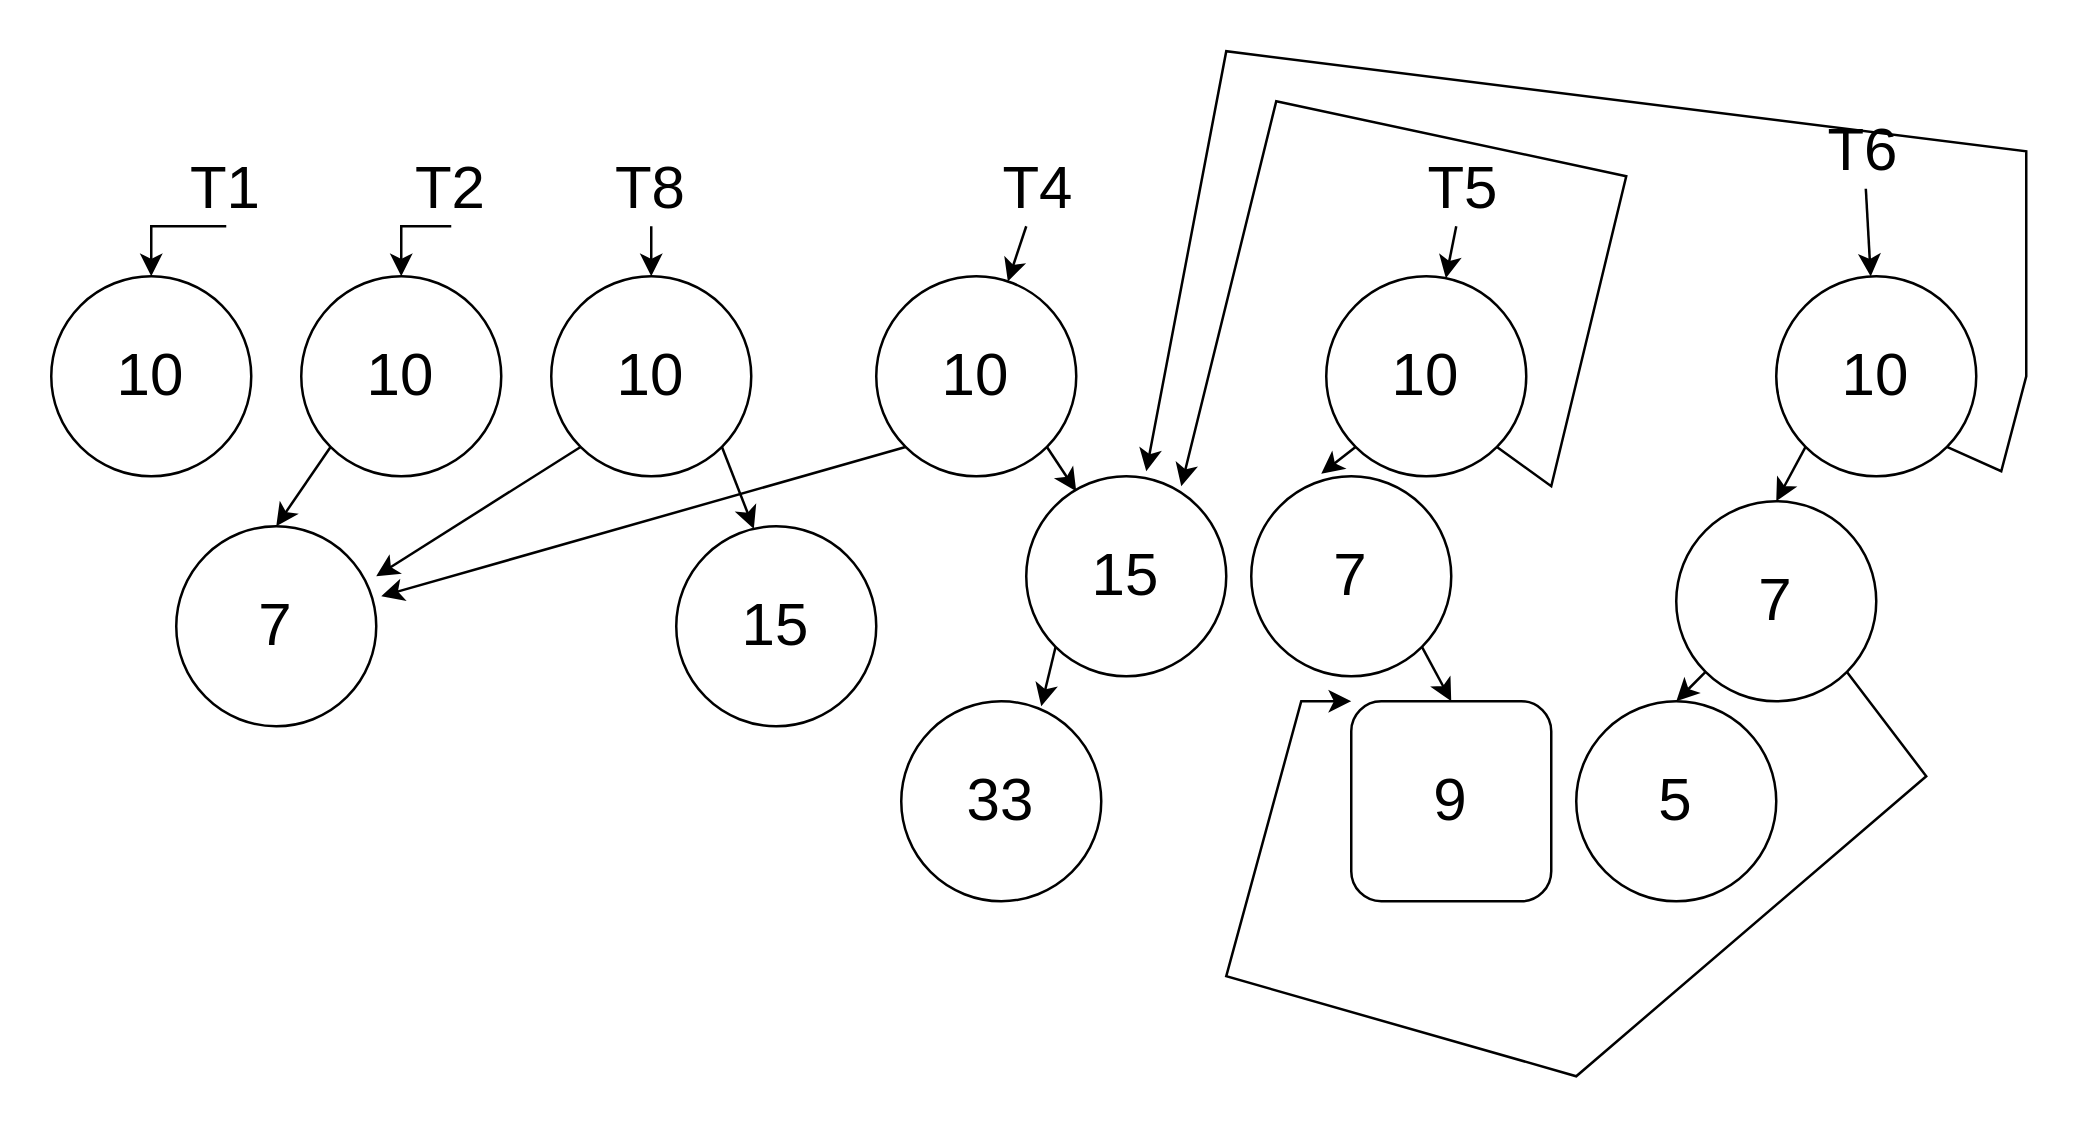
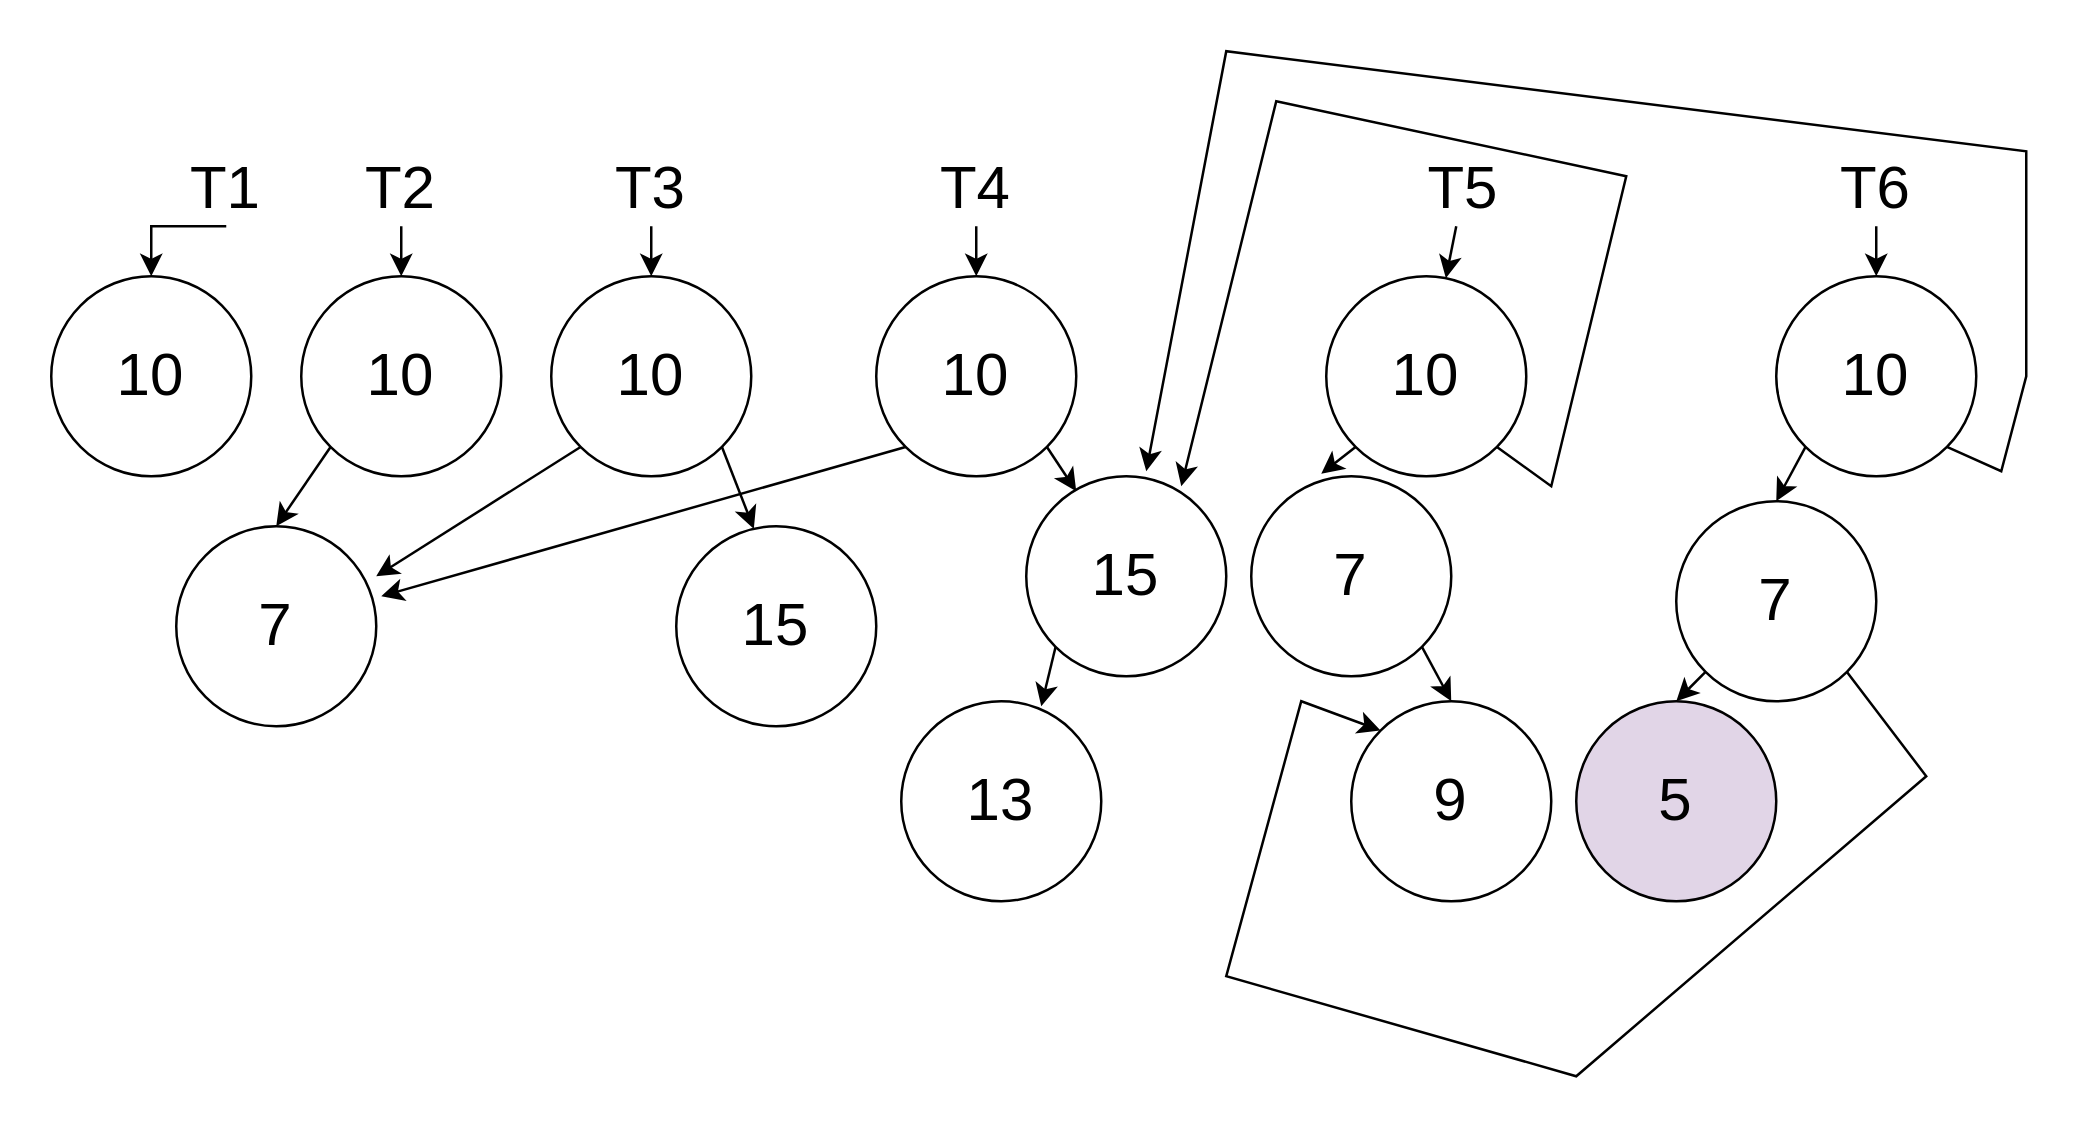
(1864, 151) -> (1876, 189)
(451, 189) -> (401, 189)
(651, 189) -> (651, 189)
(1039, 189) -> (976, 189)
(1001, 801) -> (1001, 801)
(1451, 801) -> (1451, 801)
(1676, 801) -> (1676, 801)
